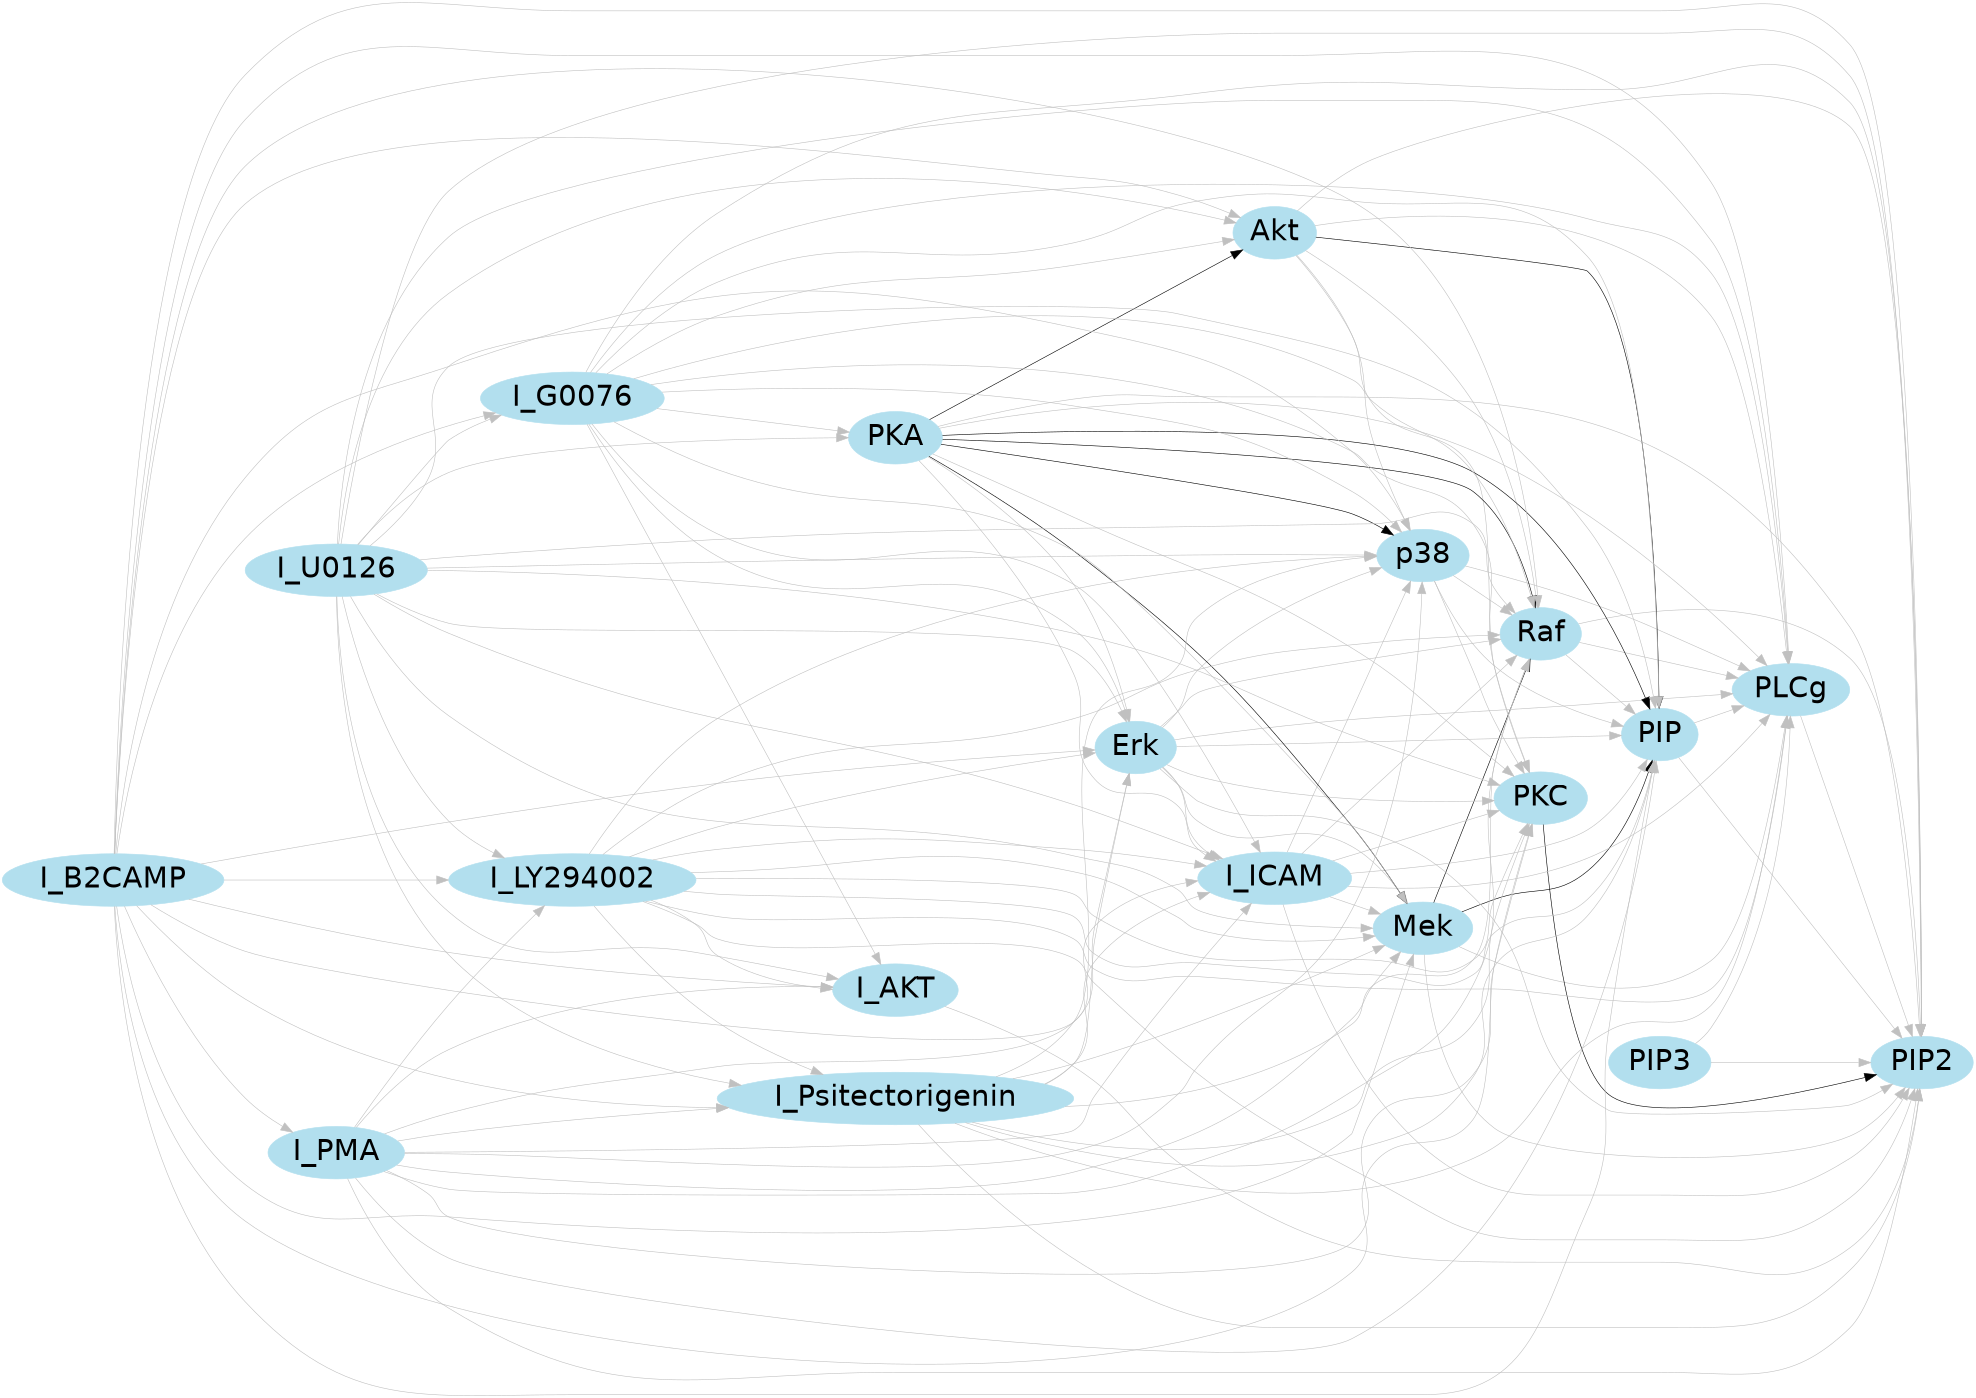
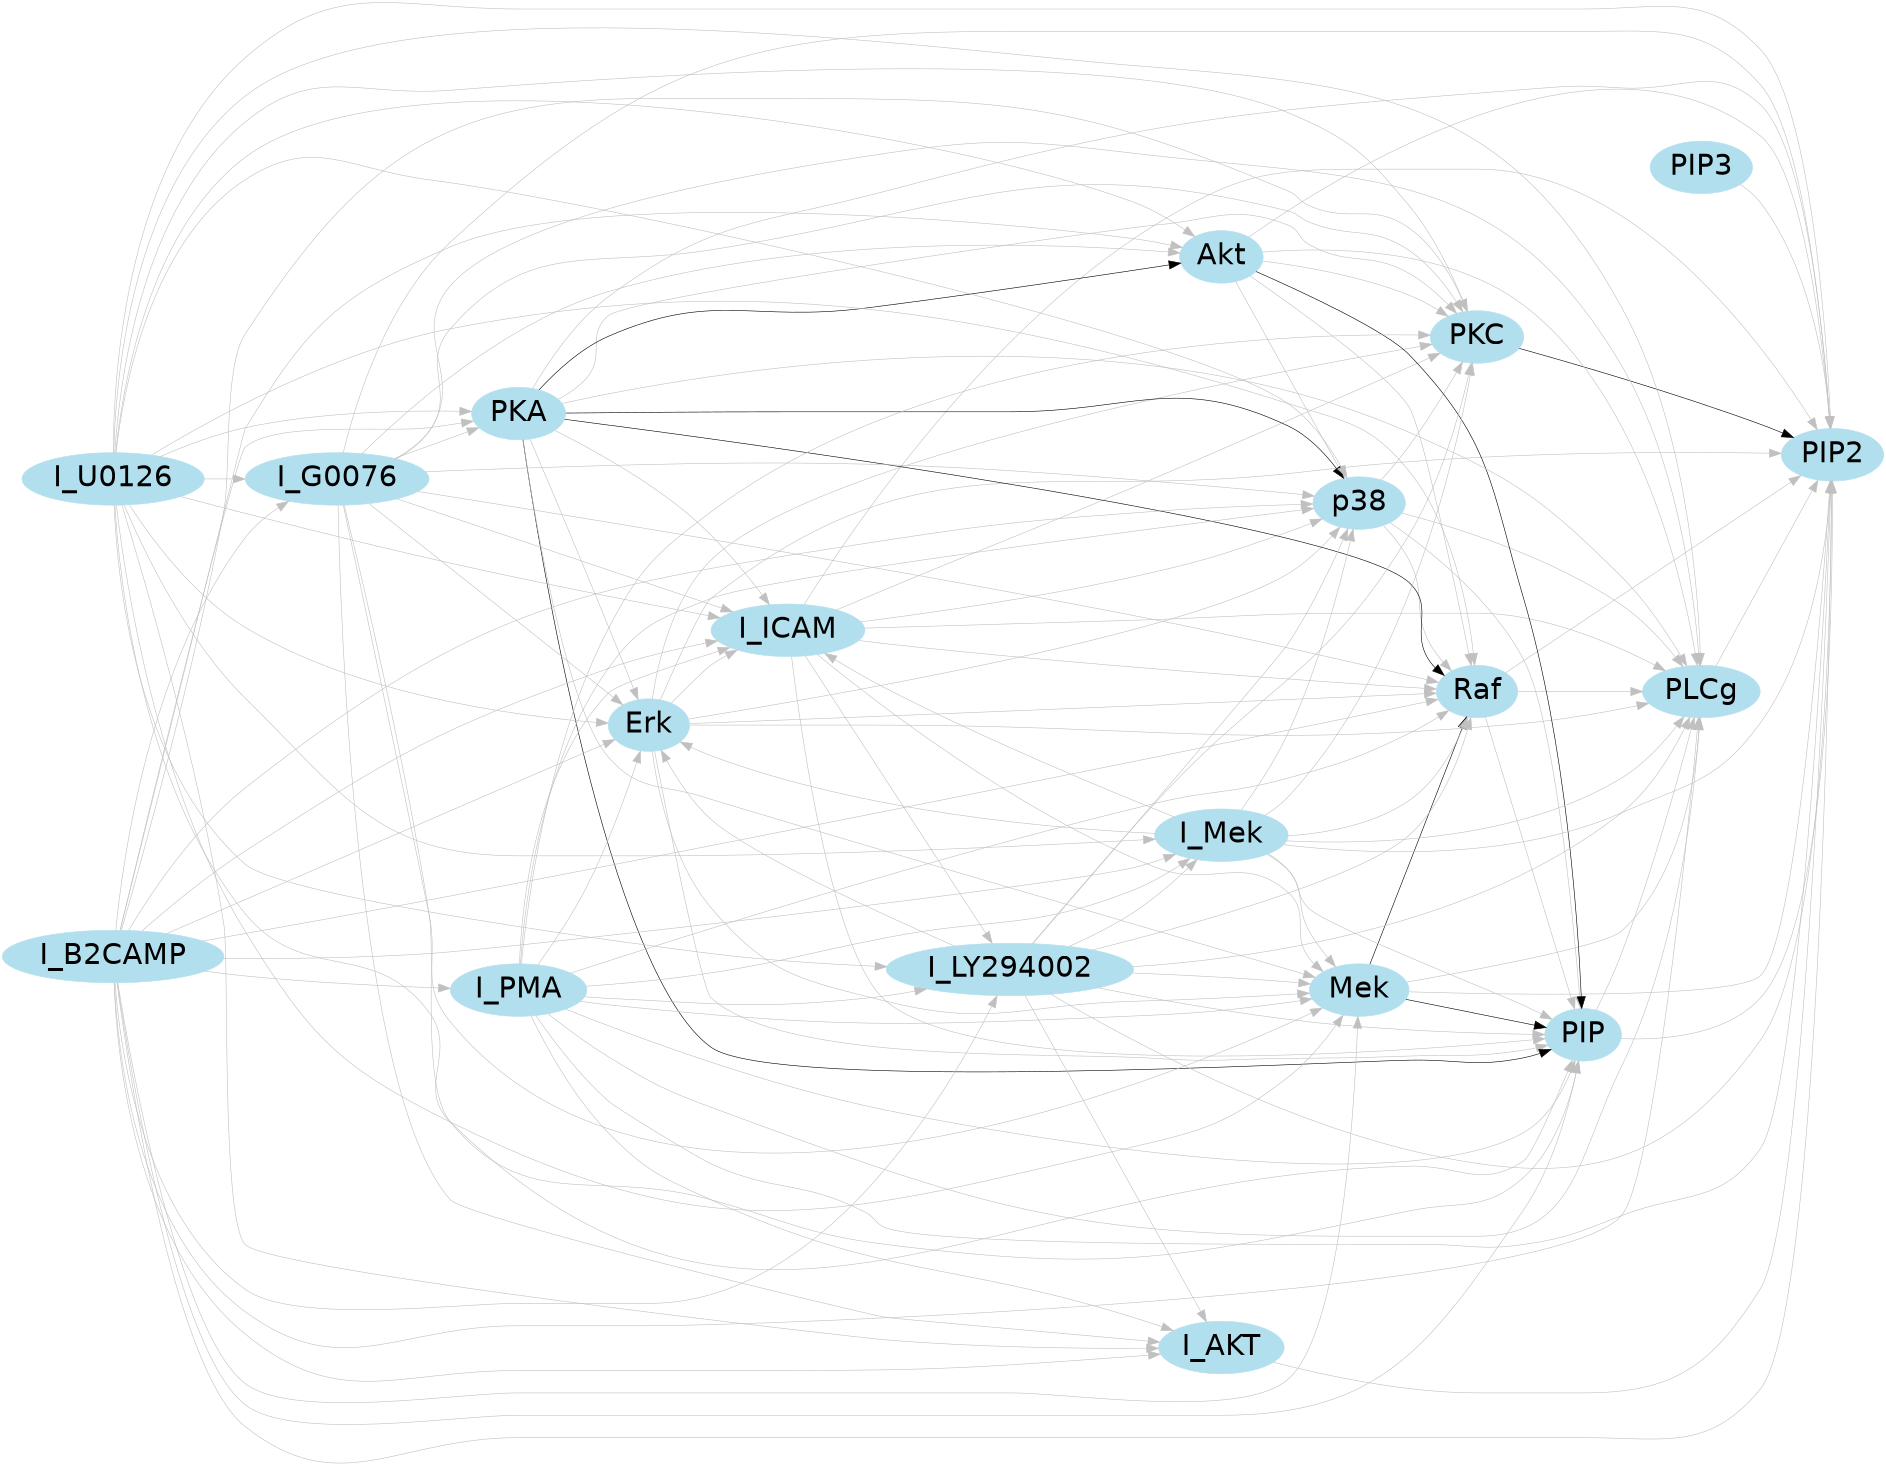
none -> (249, 445)
(1191, 647) -> (794, 824)
(924, 840) -> (896, 795)
(1767, 894) -> (1246, 1234)
(895, 1098) -> (1221, 835)
